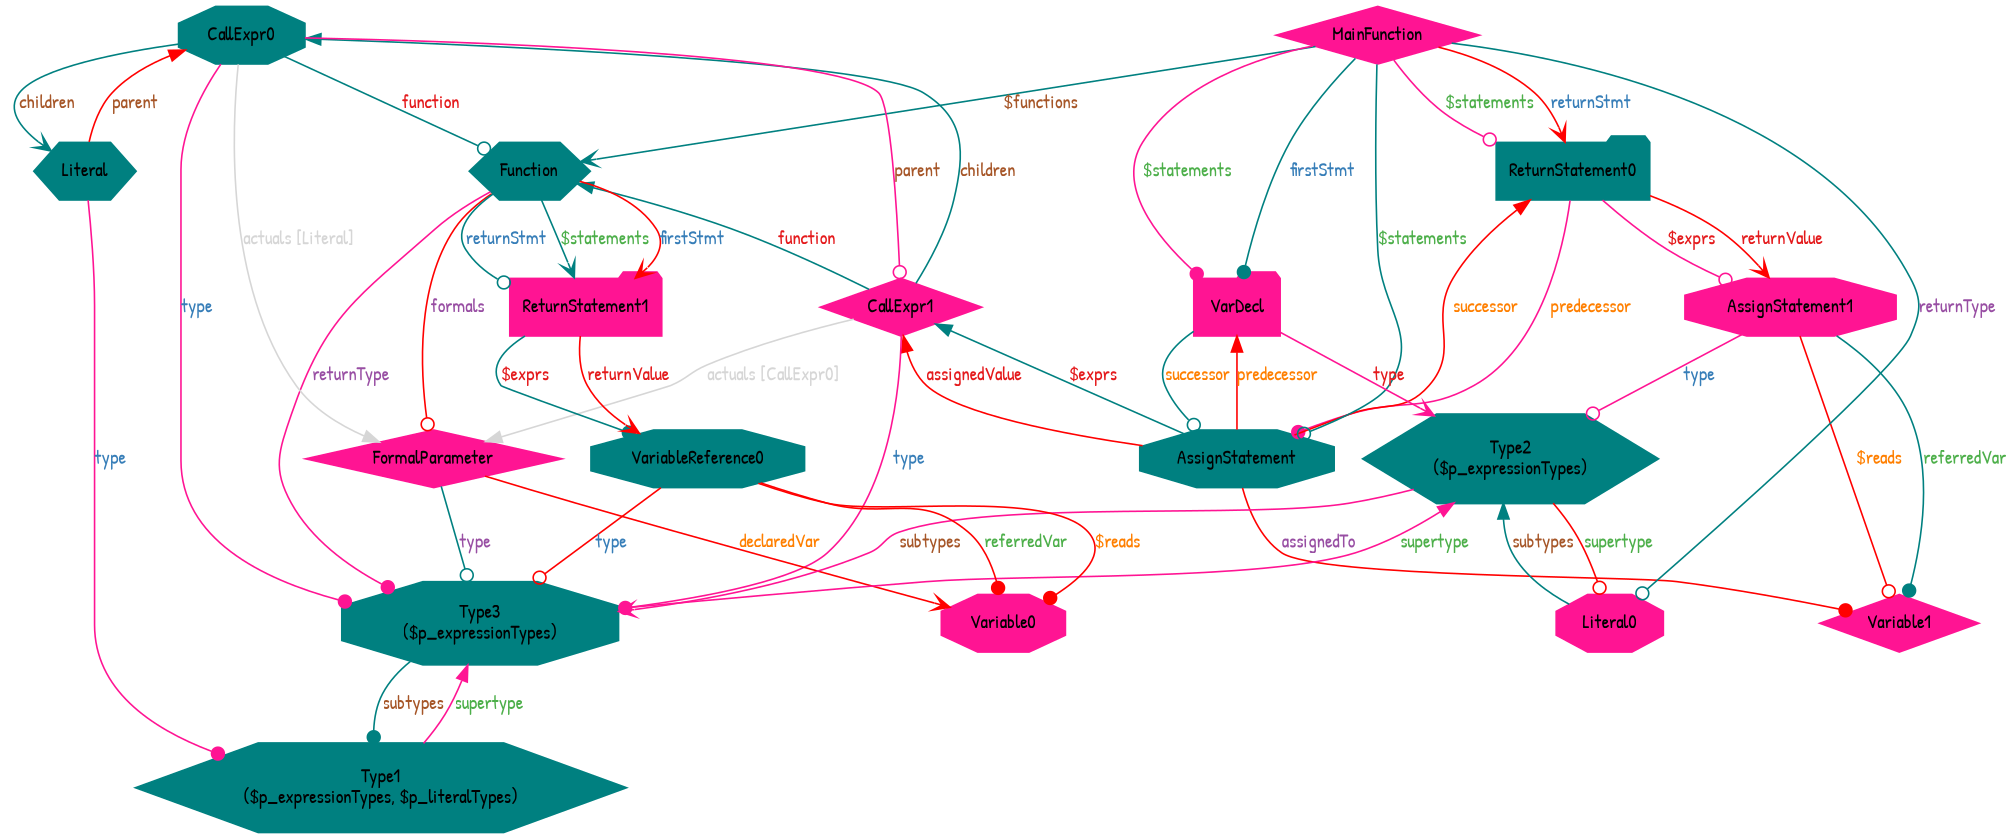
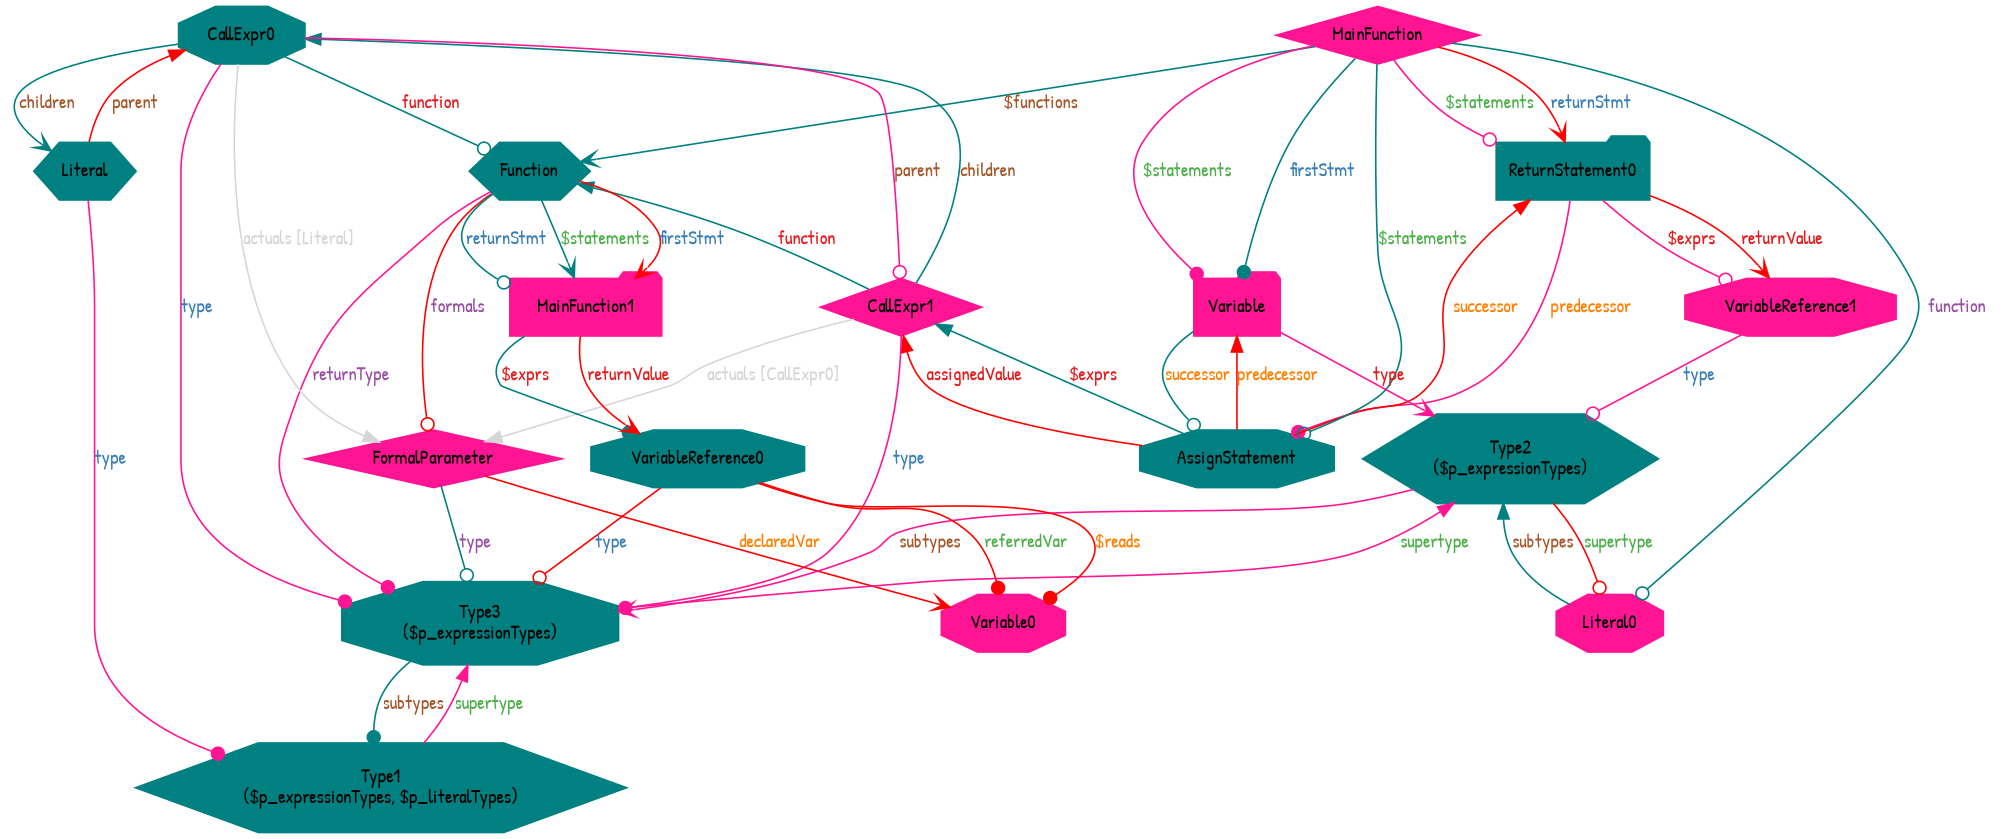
(586, 307) -> (586, 307)
(1237, 307) -> (1237, 307)
(1791, 307) -> (1791, 307)
(1958, 307) -> (1958, 307)
(1899, 623) -> none
